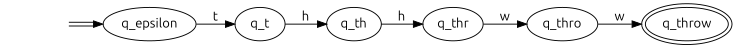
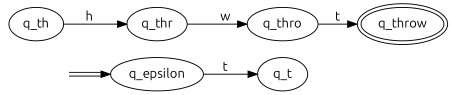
(620, 17) -> (338, 17)
(301, 24) -> none
